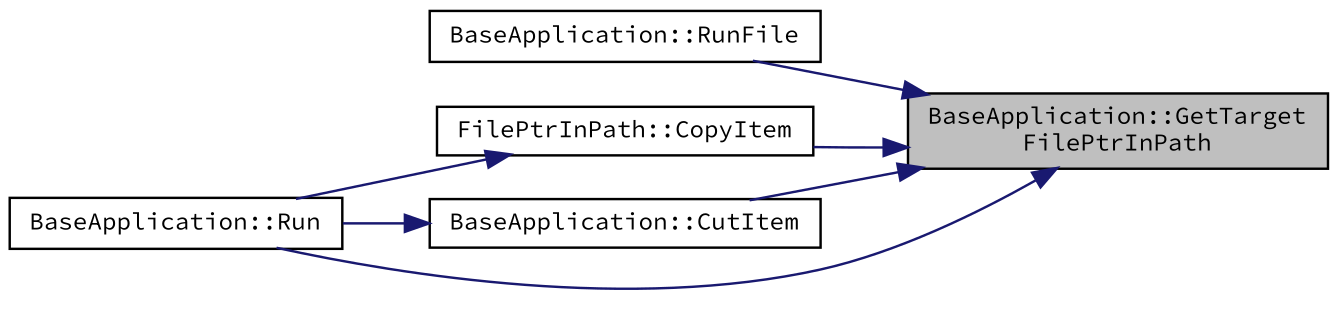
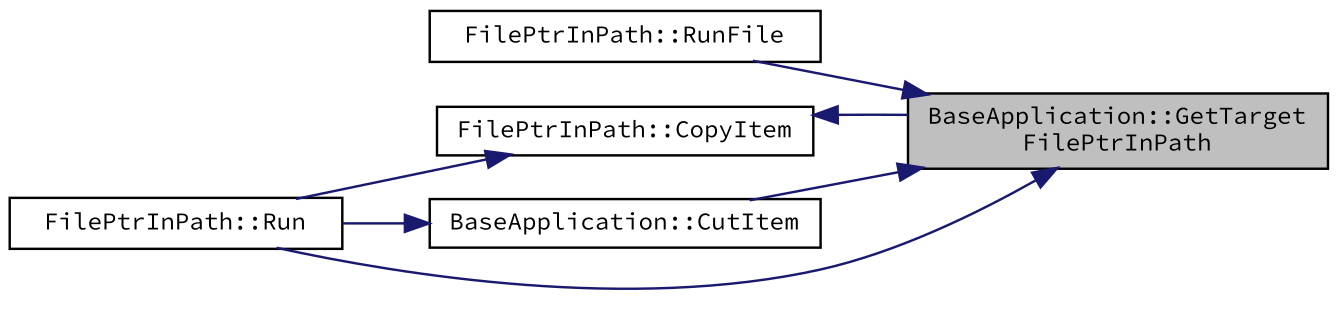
(625, 36) -> (625, 36)
(848, 147) -> (873, 115)
(176, 223) -> (176, 223)
